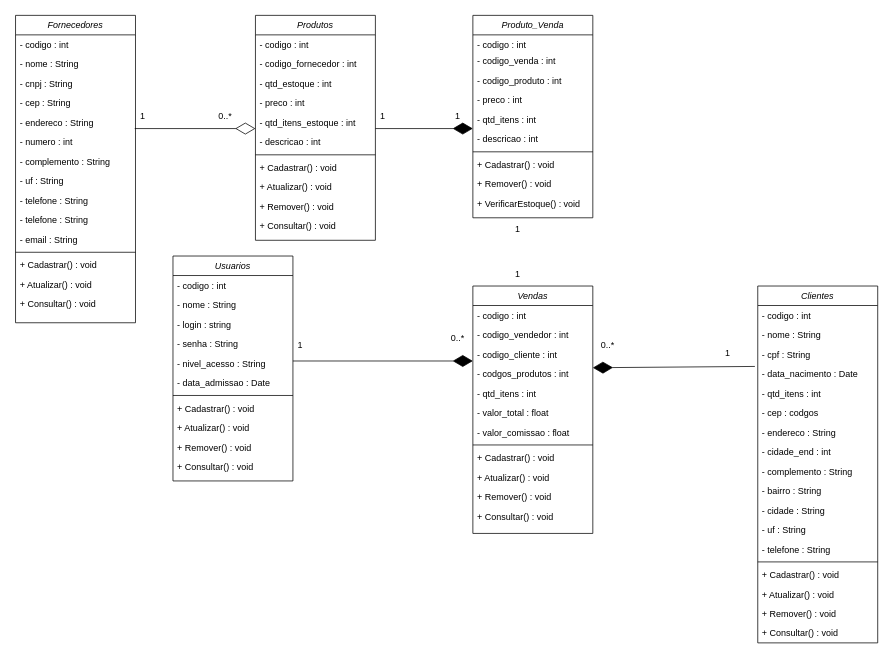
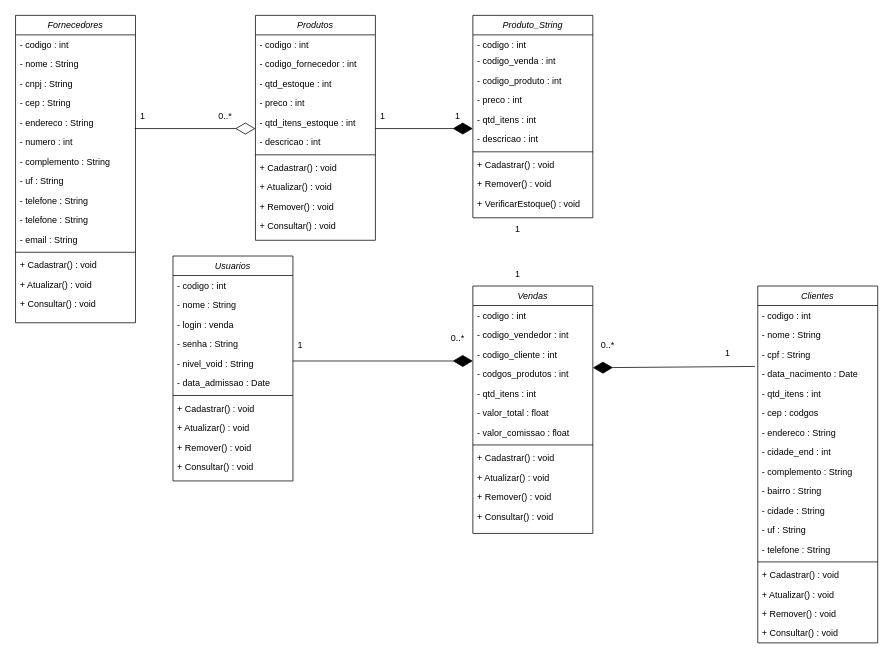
(533, 26) -> (533, 26)
(209, 325) -> (208, 325)
(227, 364) -> (221, 364)
